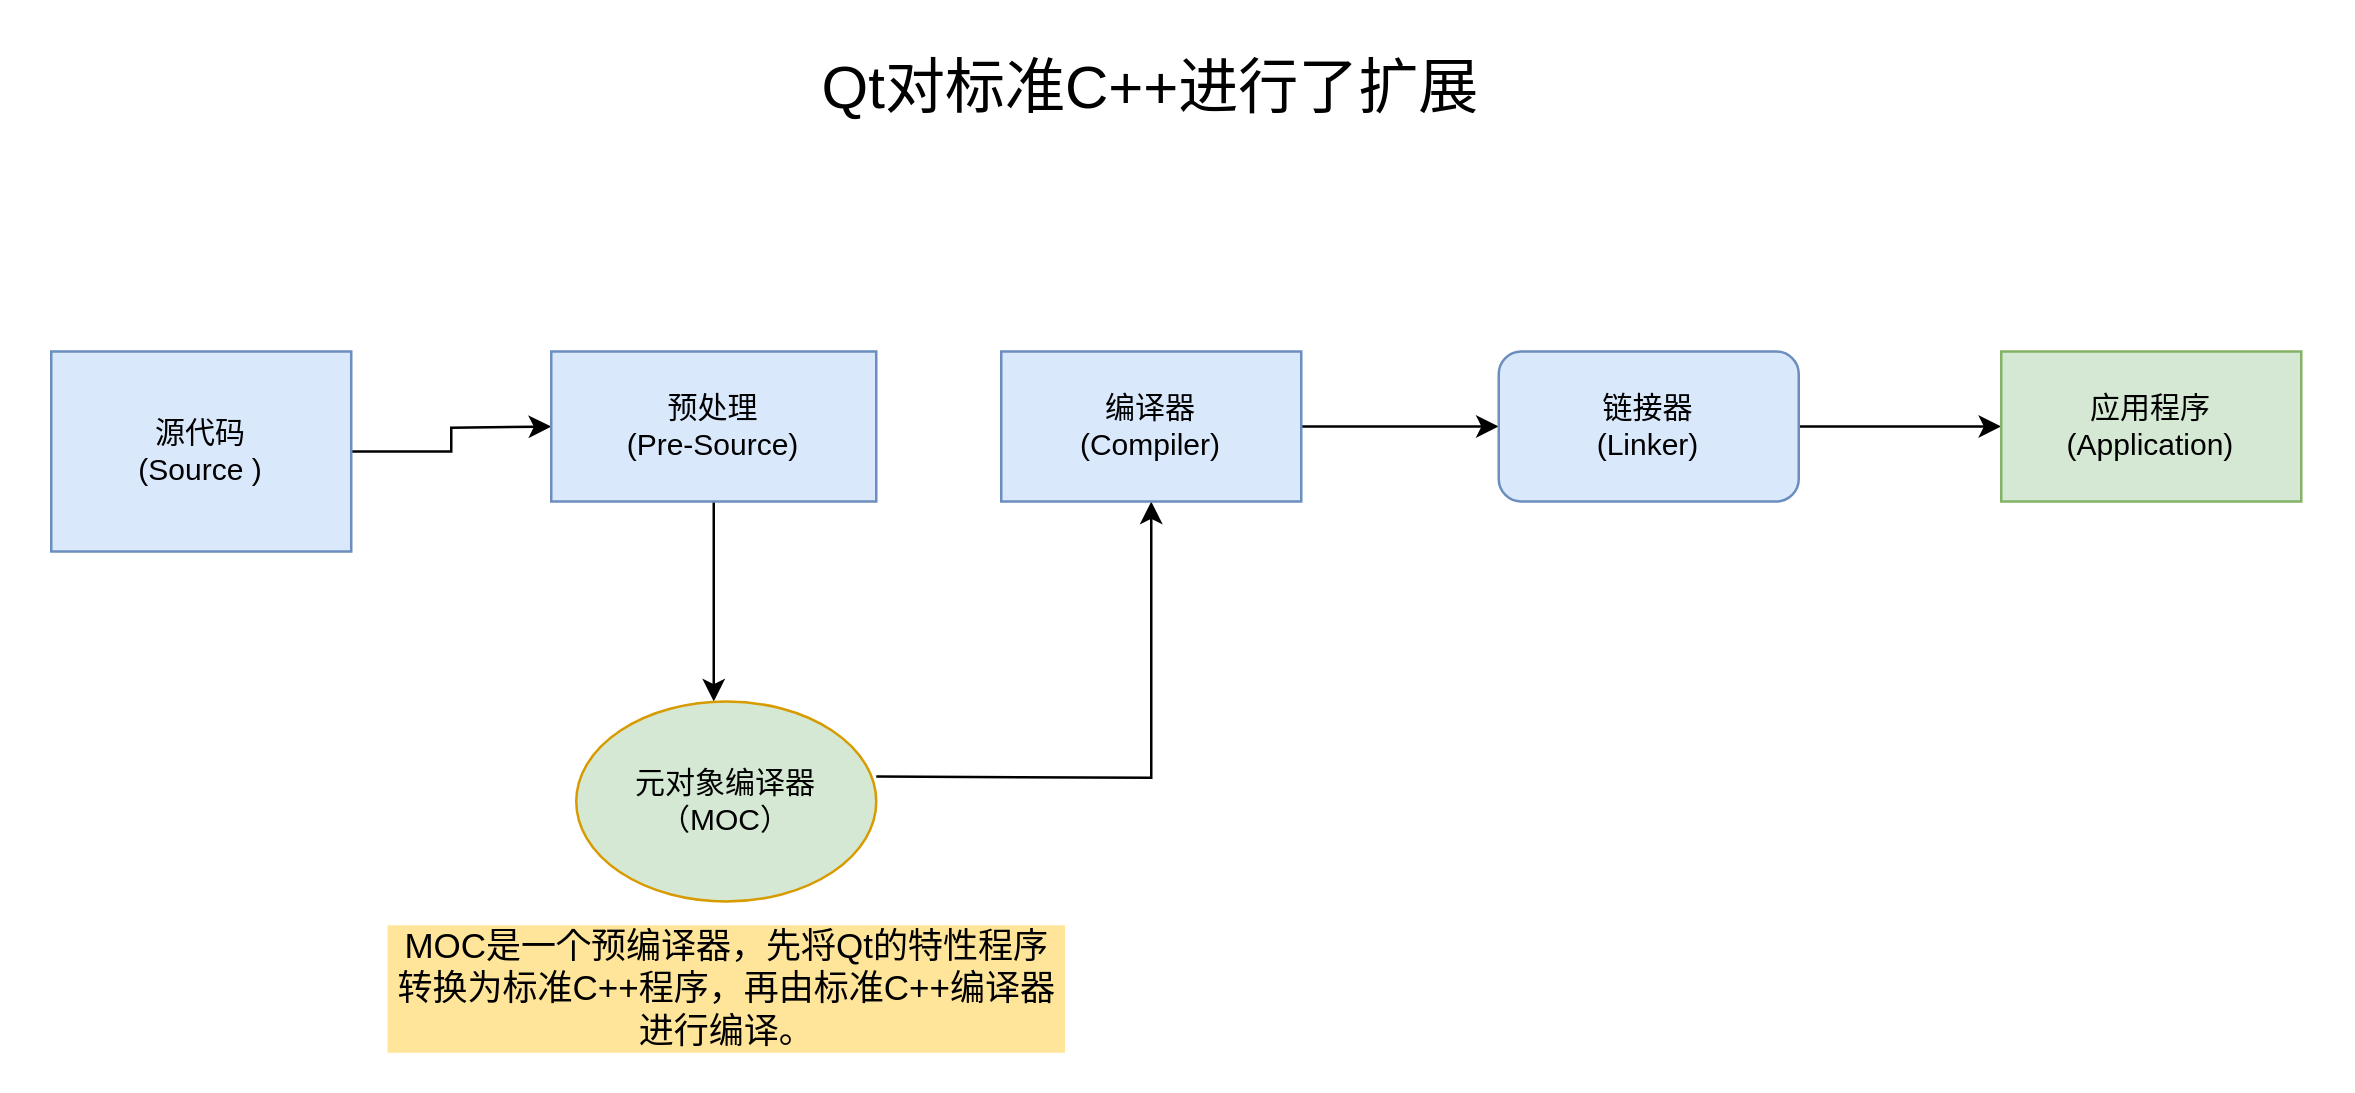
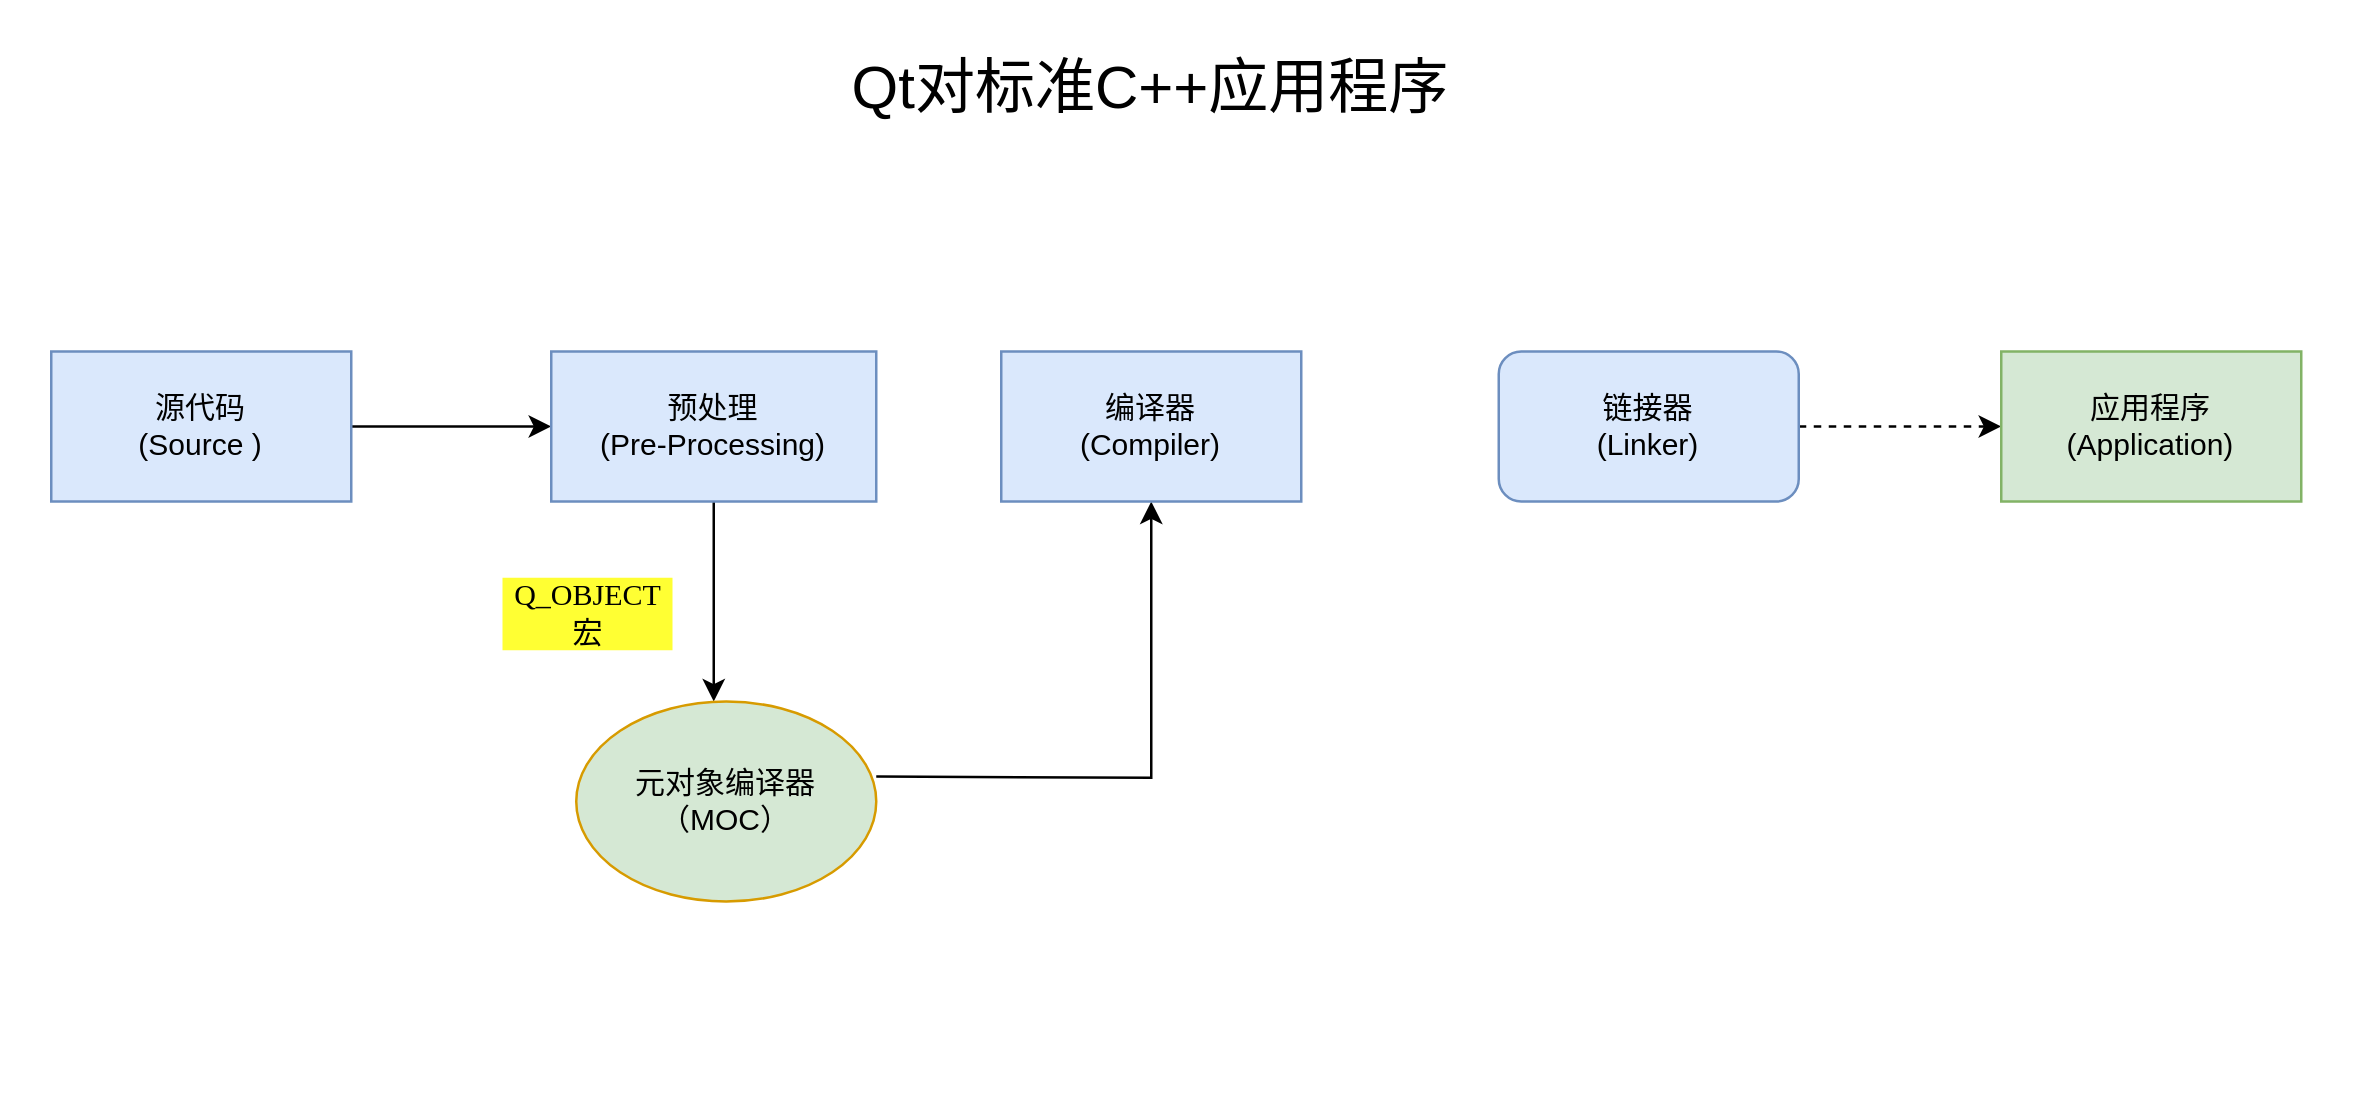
(1151, 89) -> (1151, 89)
(714, 426) -> (714, 426)
(1392, 426) -> none
(1890, 426) -> (1890, 426)
(201, 451) -> (201, 426)
none -> (589, 614)
(726, 989) -> none
